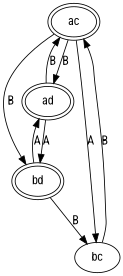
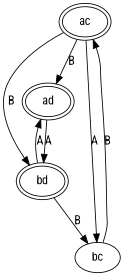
(48, 63) -> none
